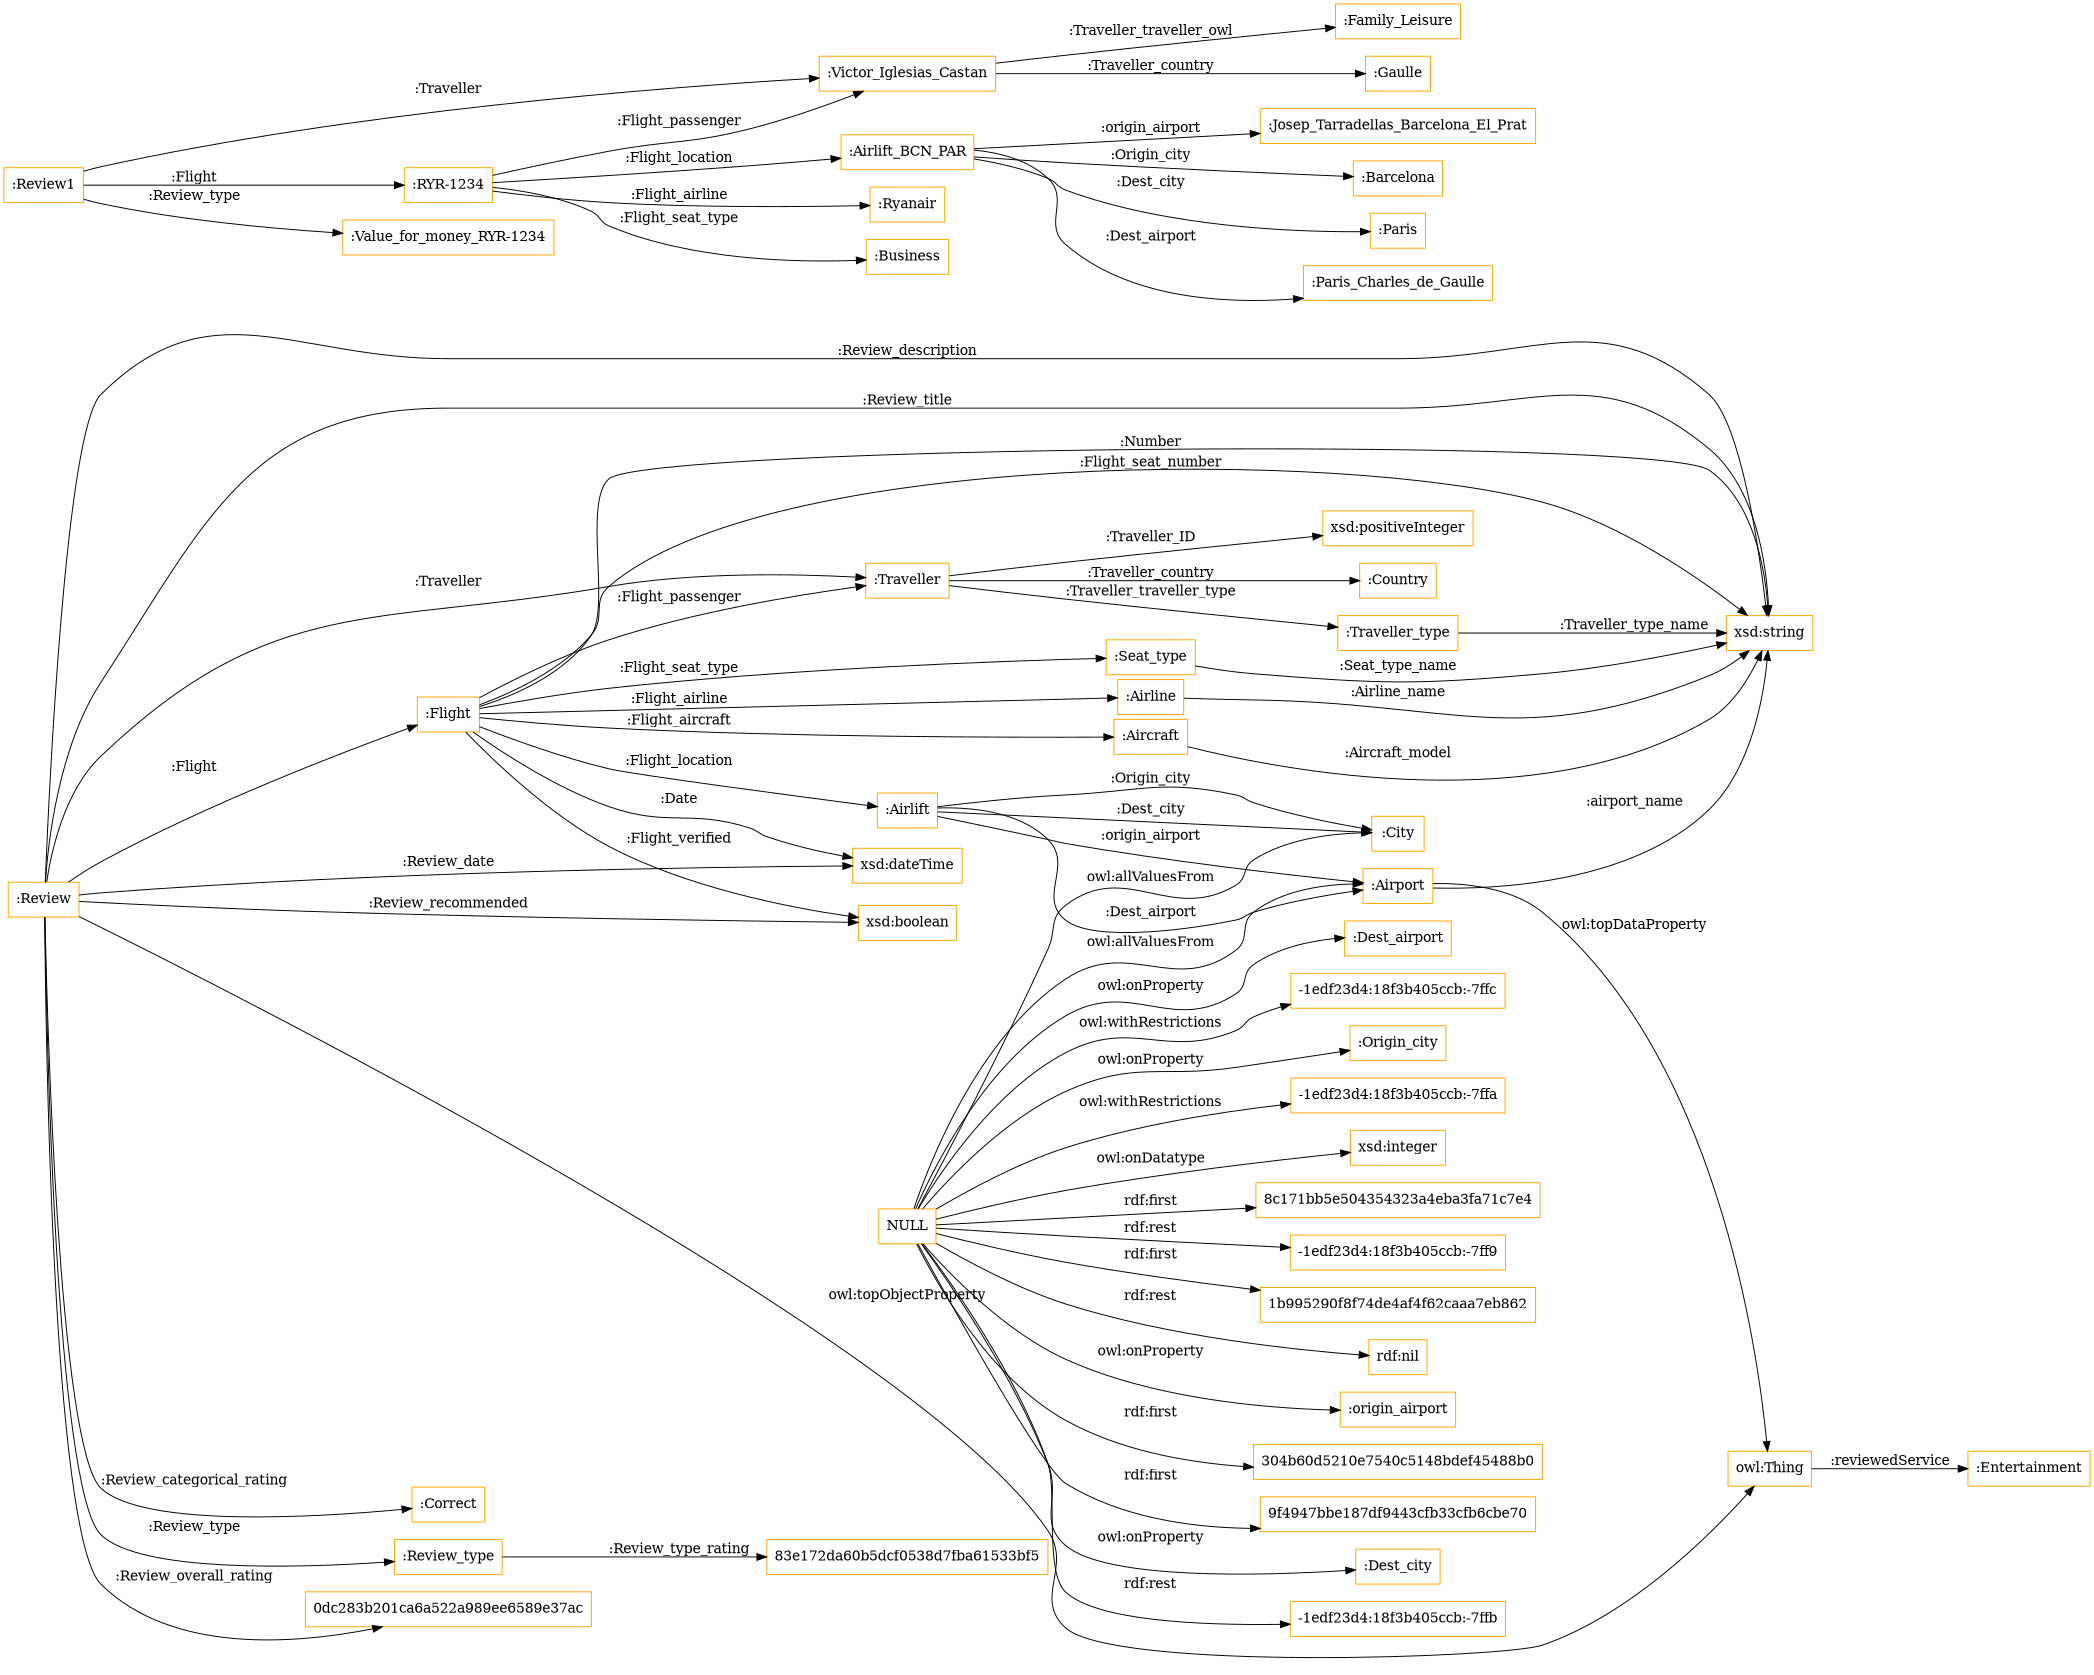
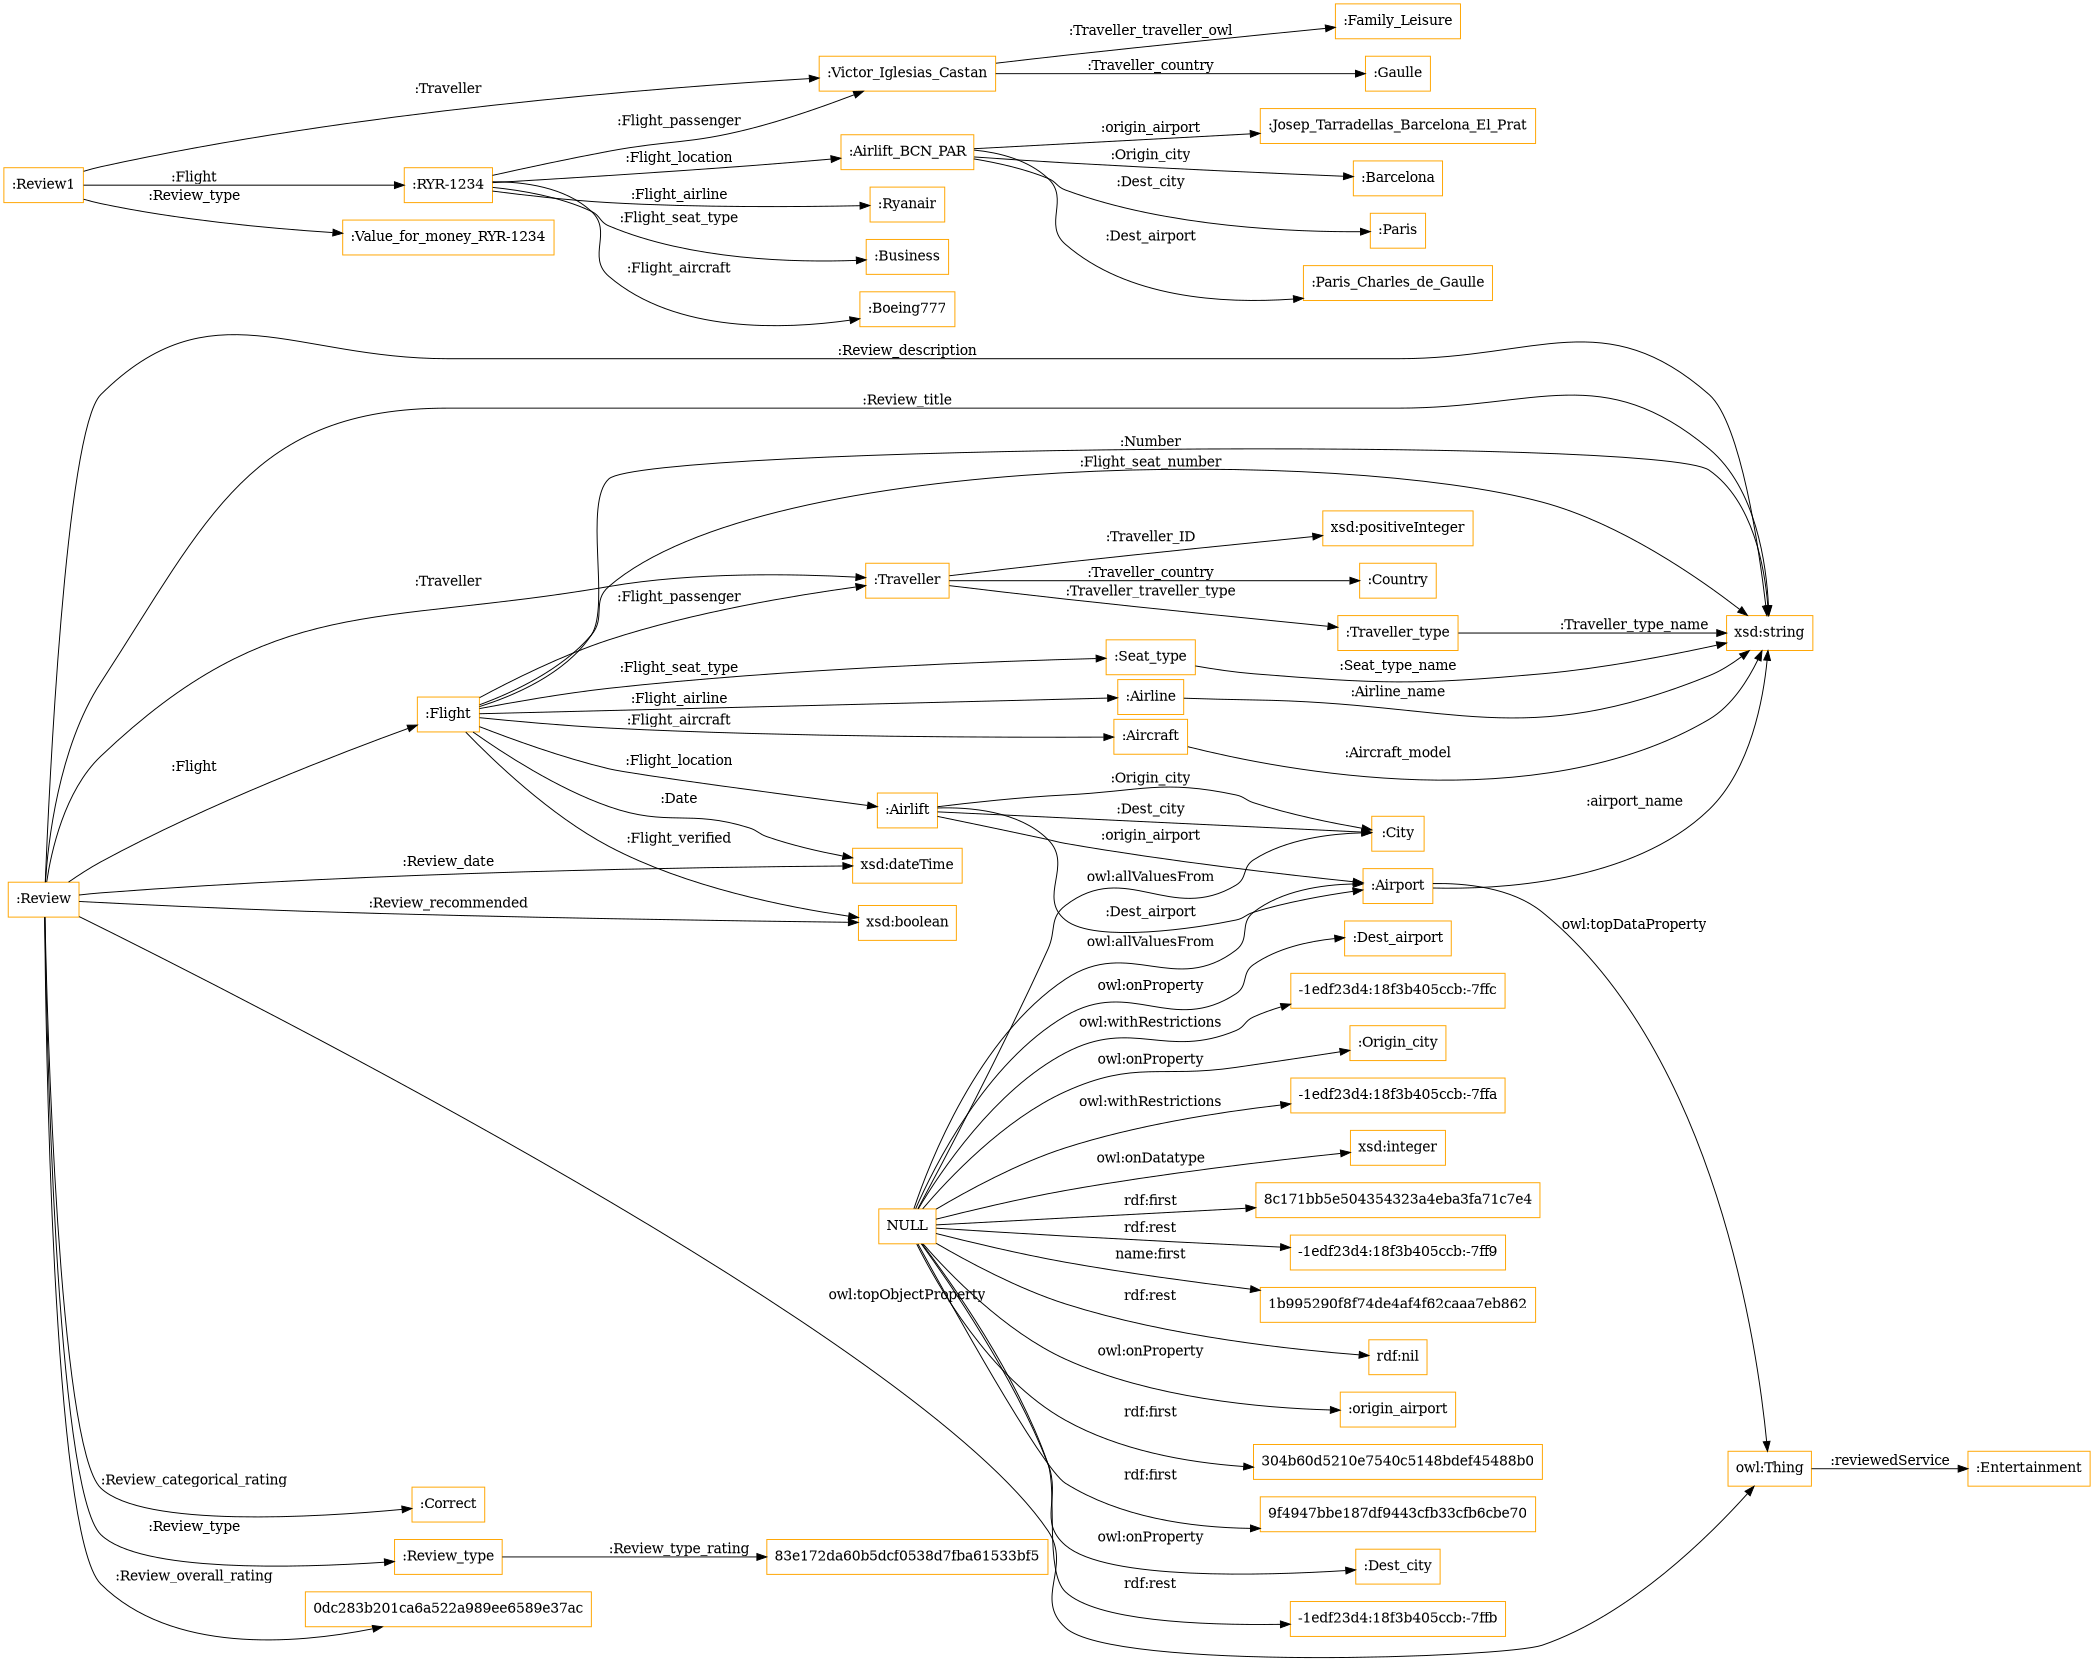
none -> (907, 309)
(1151, 1255) -> (1151, 1255)
